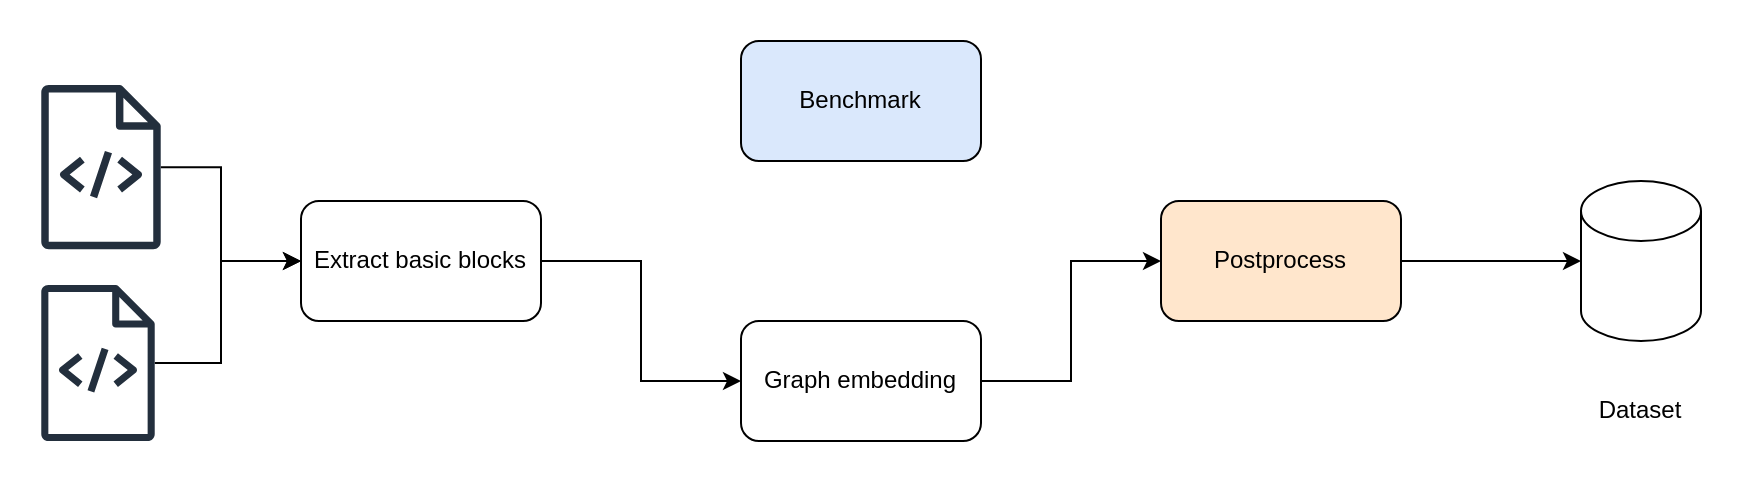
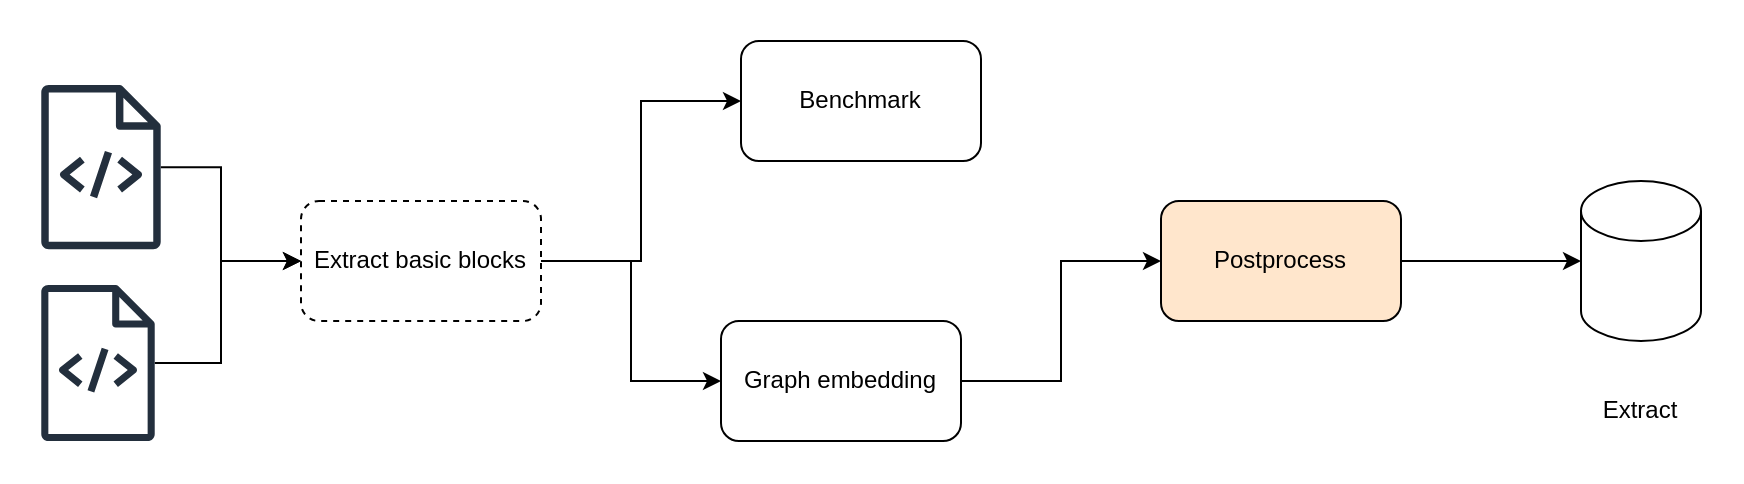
(861, 101) -> (861, 101)
none -> (641, 136)
(421, 261) -> (421, 261)
(861, 381) -> (841, 381)
(1641, 411) -> (1641, 411)
